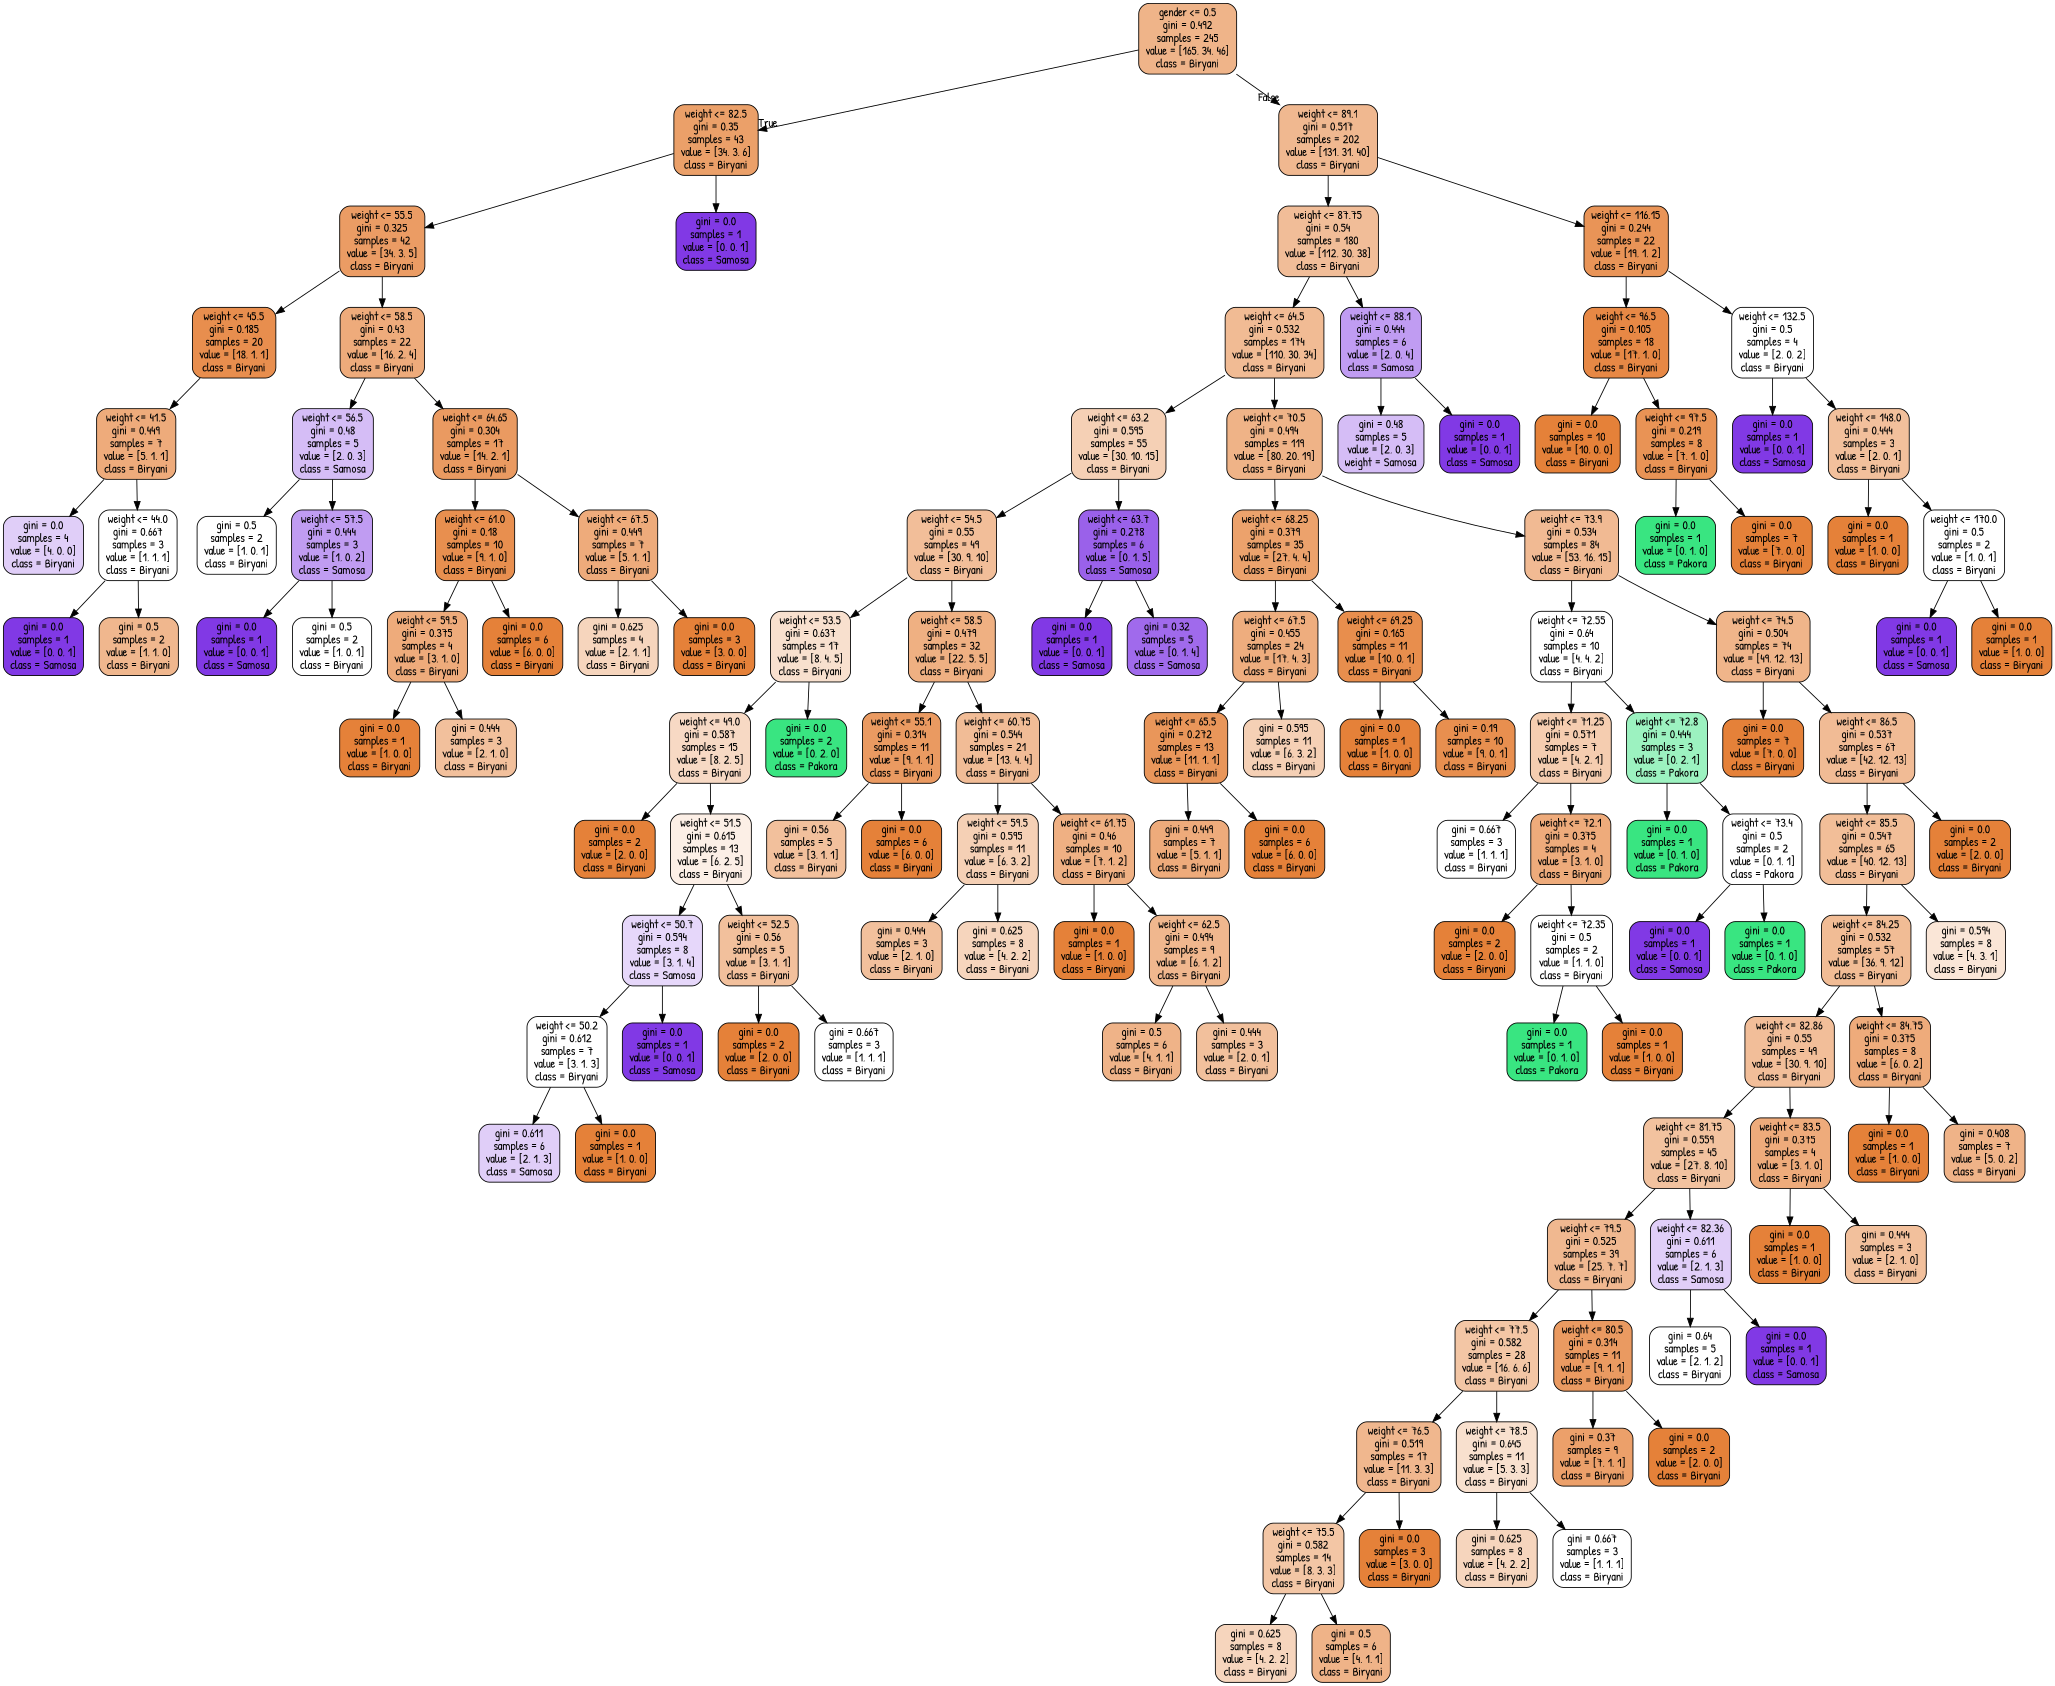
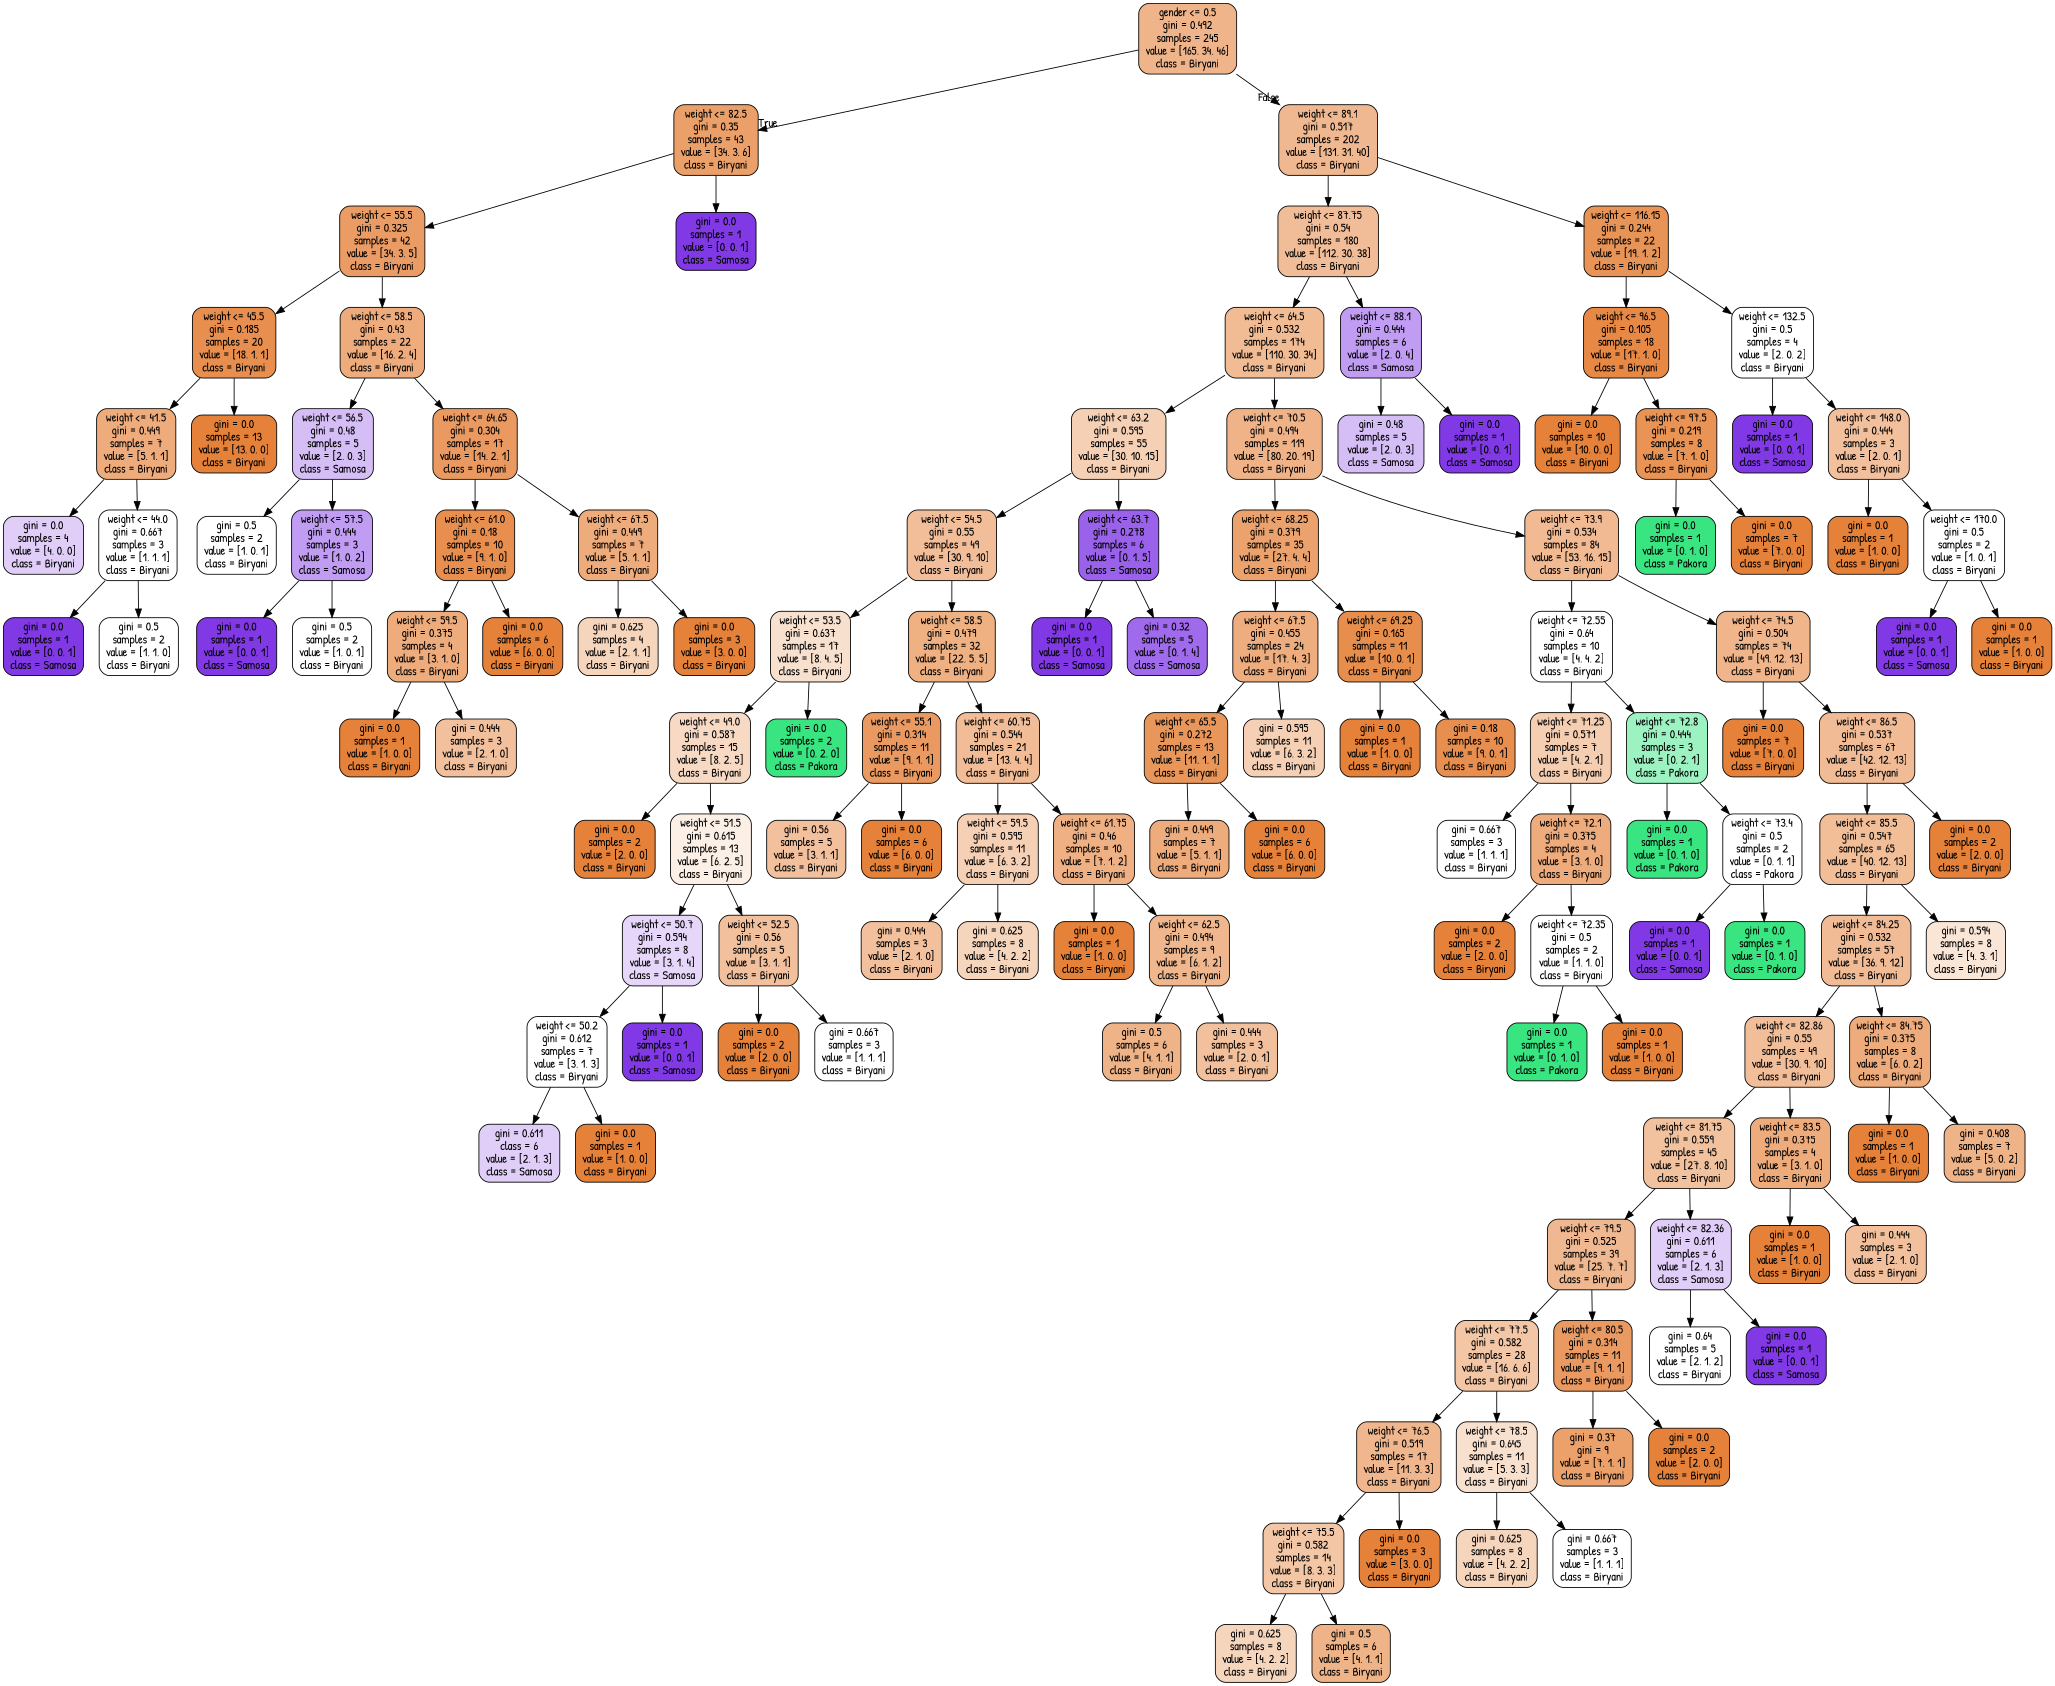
none -> (234, 444)
(1381, 444) -> (1381, 444)
(139, 647) -> (139, 647)
(1475, 748) -> (1475, 748)
(519, 1153) -> (519, 1153)
(1593, 1457) -> (1593, 1457)
